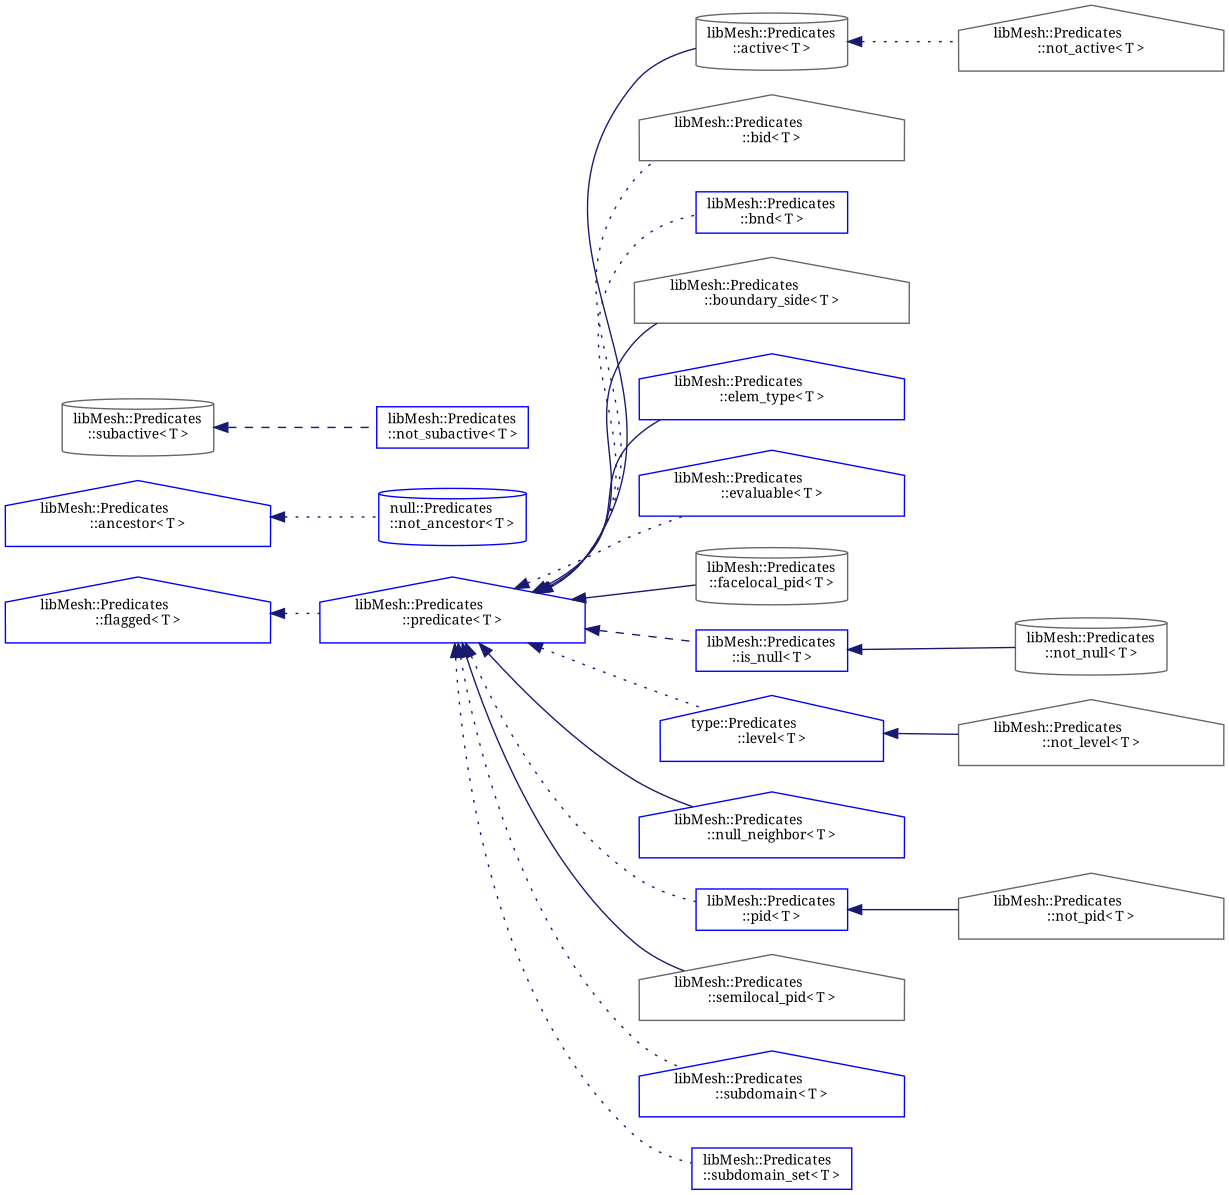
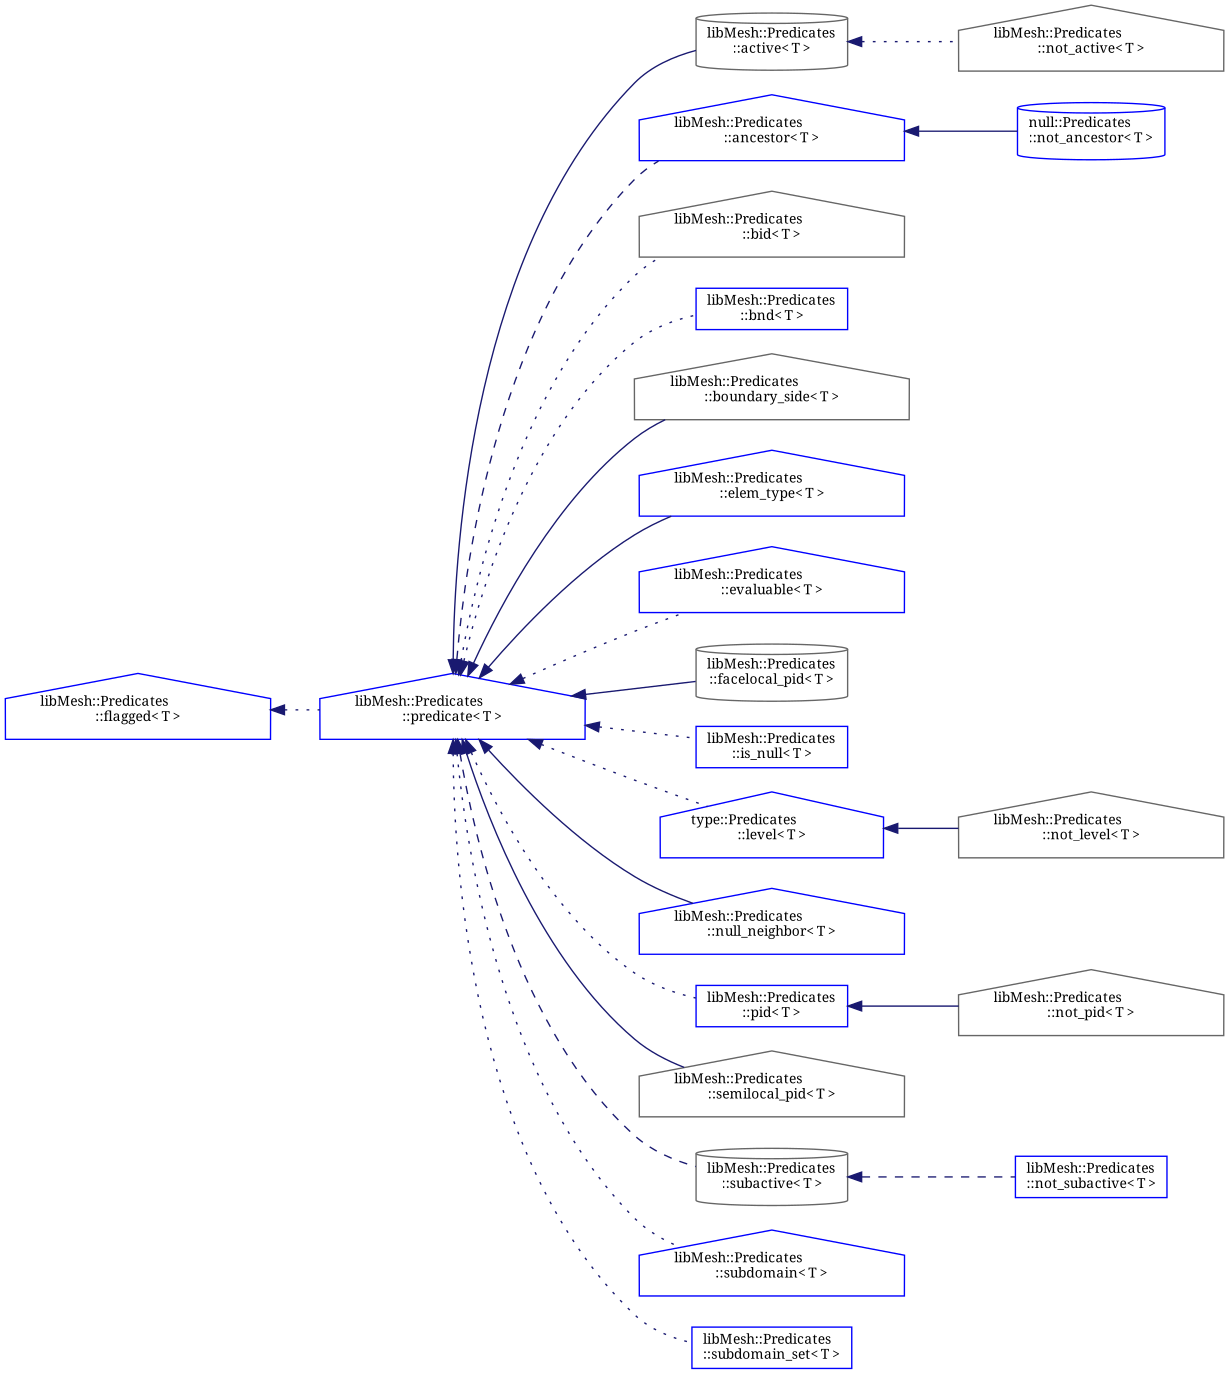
none -> (513, 390)
(332, 517) -> (968, 131)
(648, 636) -> (648, 733)
(1091, 646) -> none
none -> (532, 990)
